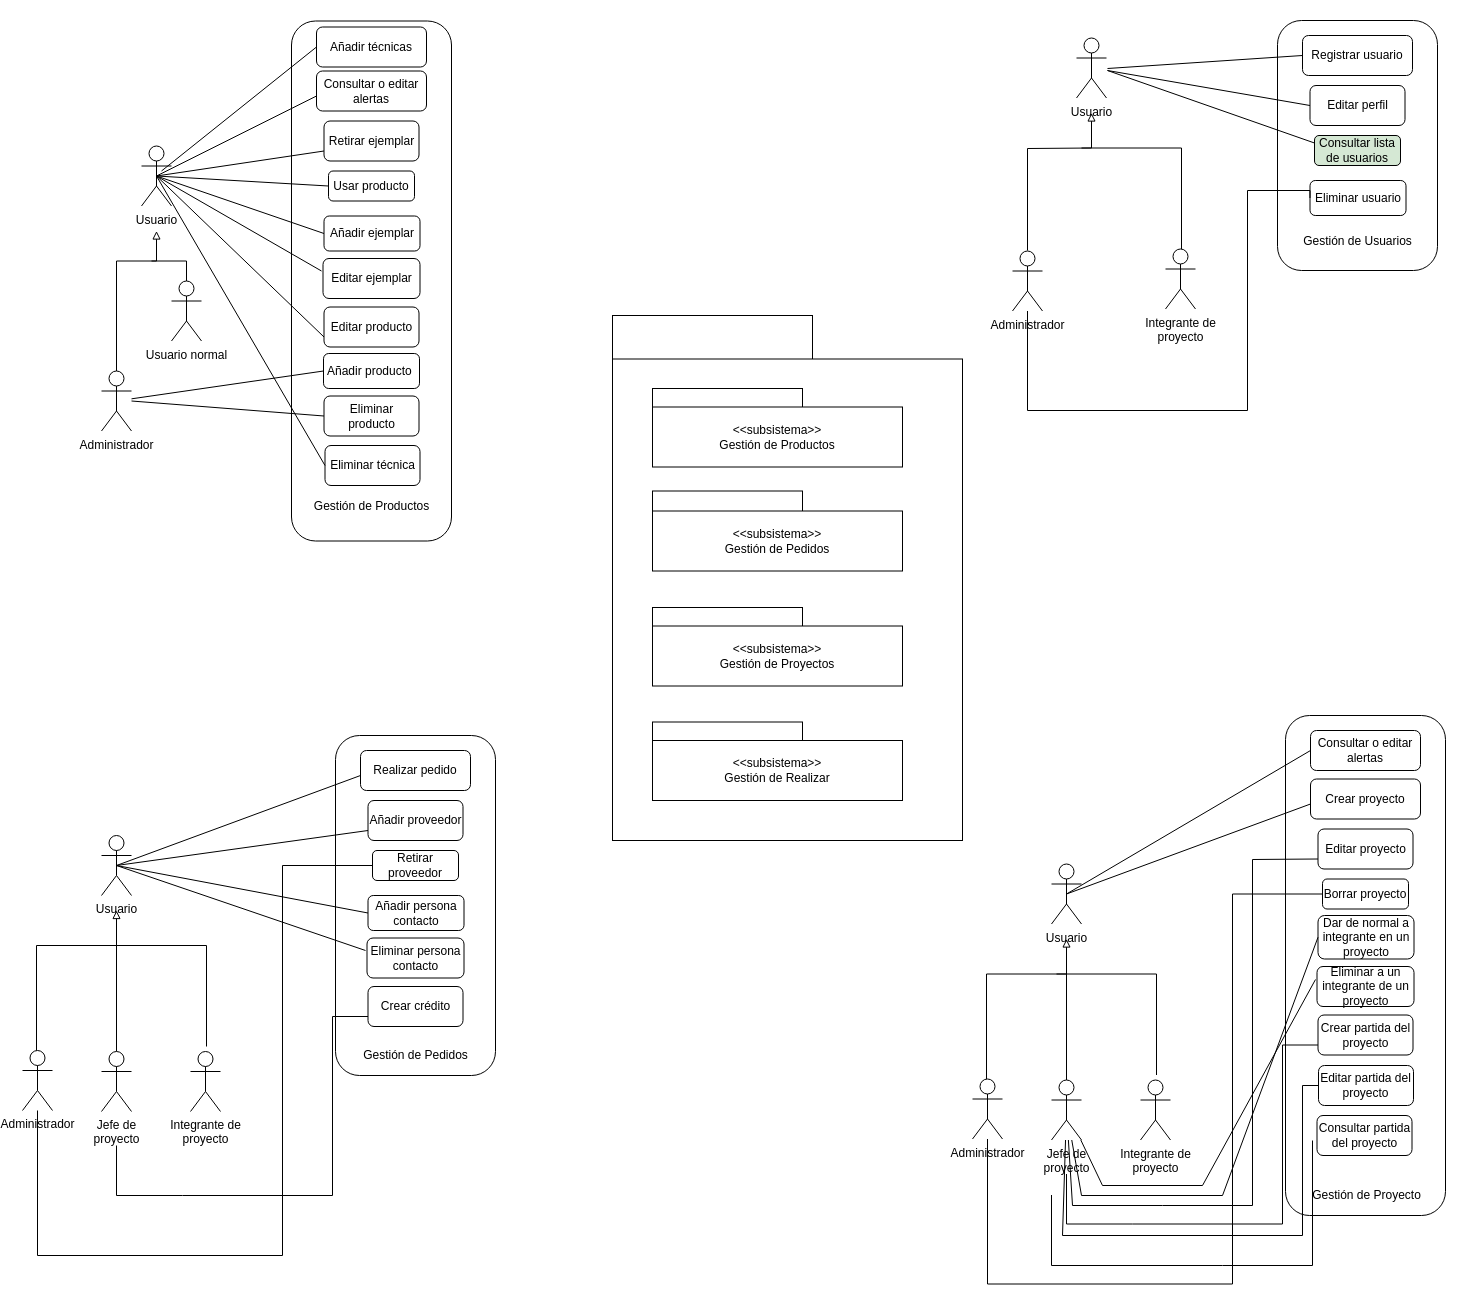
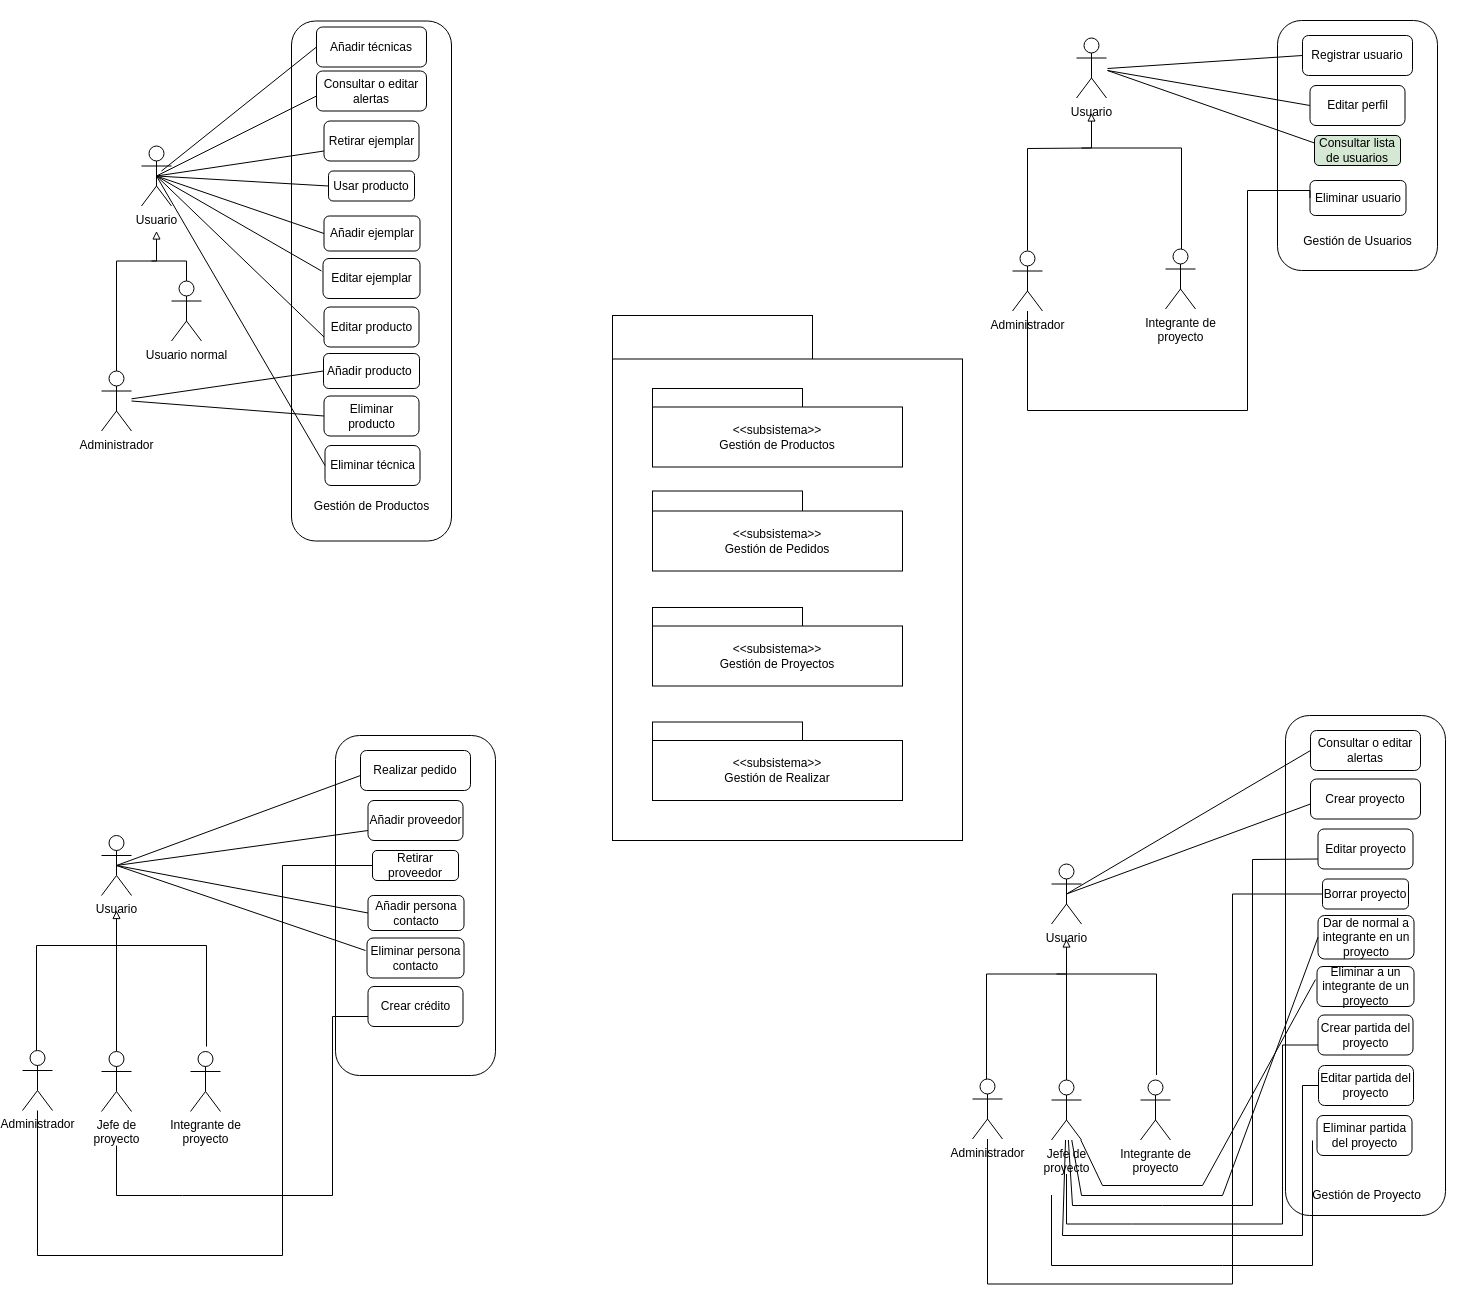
(416, 1056) -> none
(1365, 1136) -> (1365, 1136)
